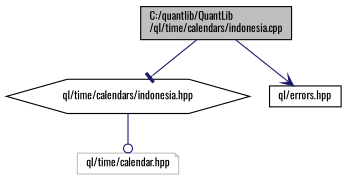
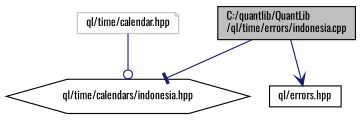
(216, 23) -> (287, 23)
(128, 129) -> (128, 52)
